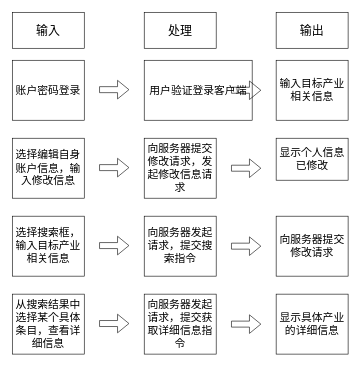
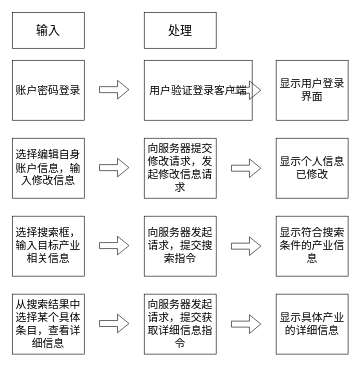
(312, 30) -> none
(312, 90) -> (312, 90)
(312, 159) -> (312, 168)
(312, 246) -> (312, 246)
